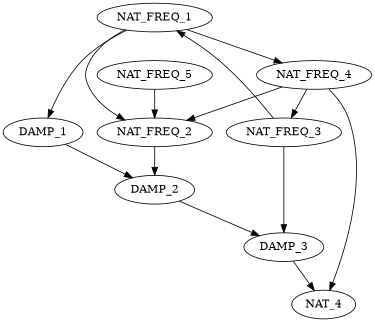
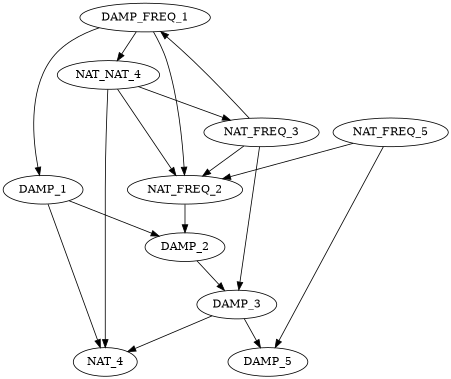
(155, 18) -> (145, 18)
(314, 75) -> (108, 75)
none -> (227, 159)
none -> (73, 272)
none -> (268, 362)
